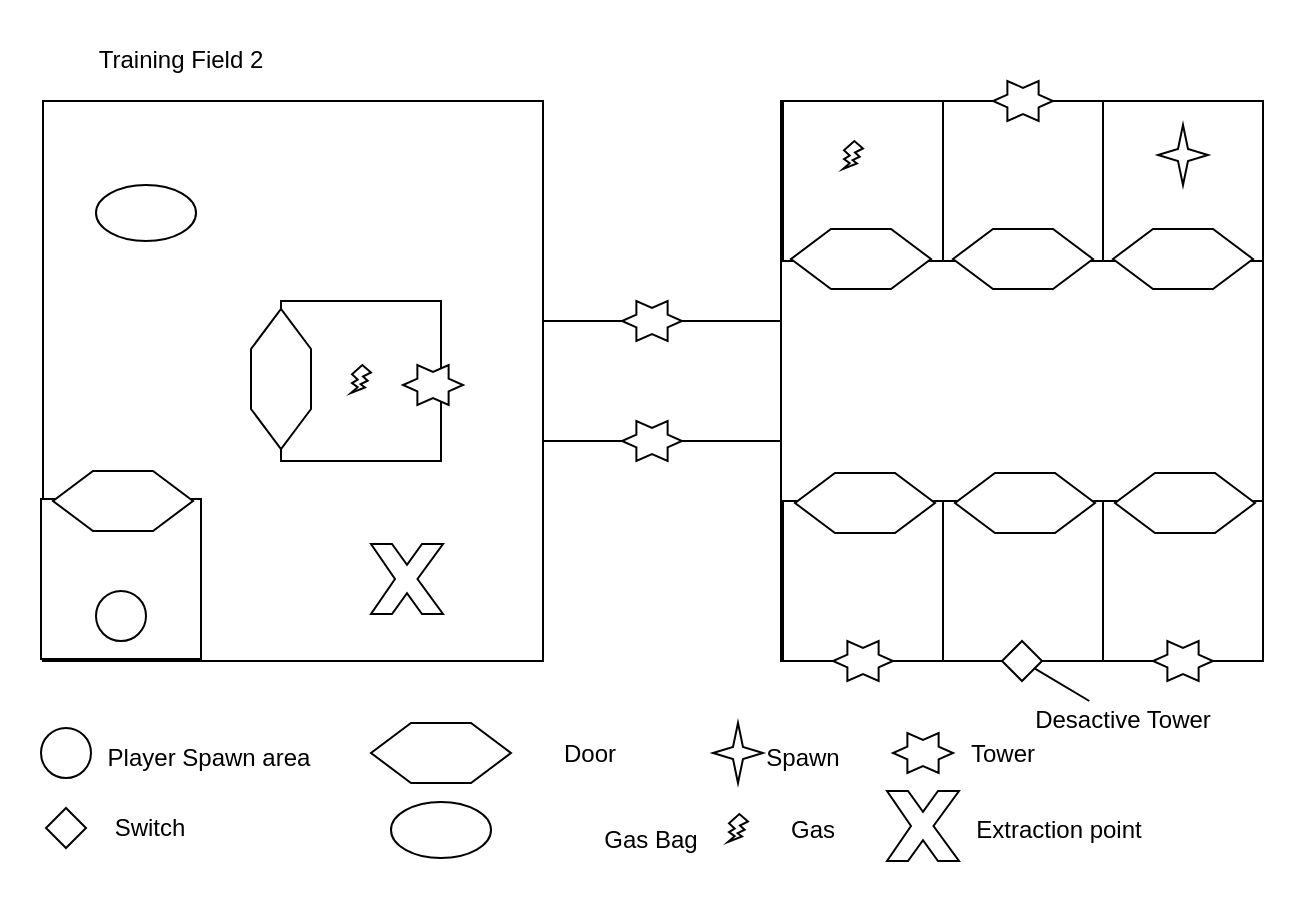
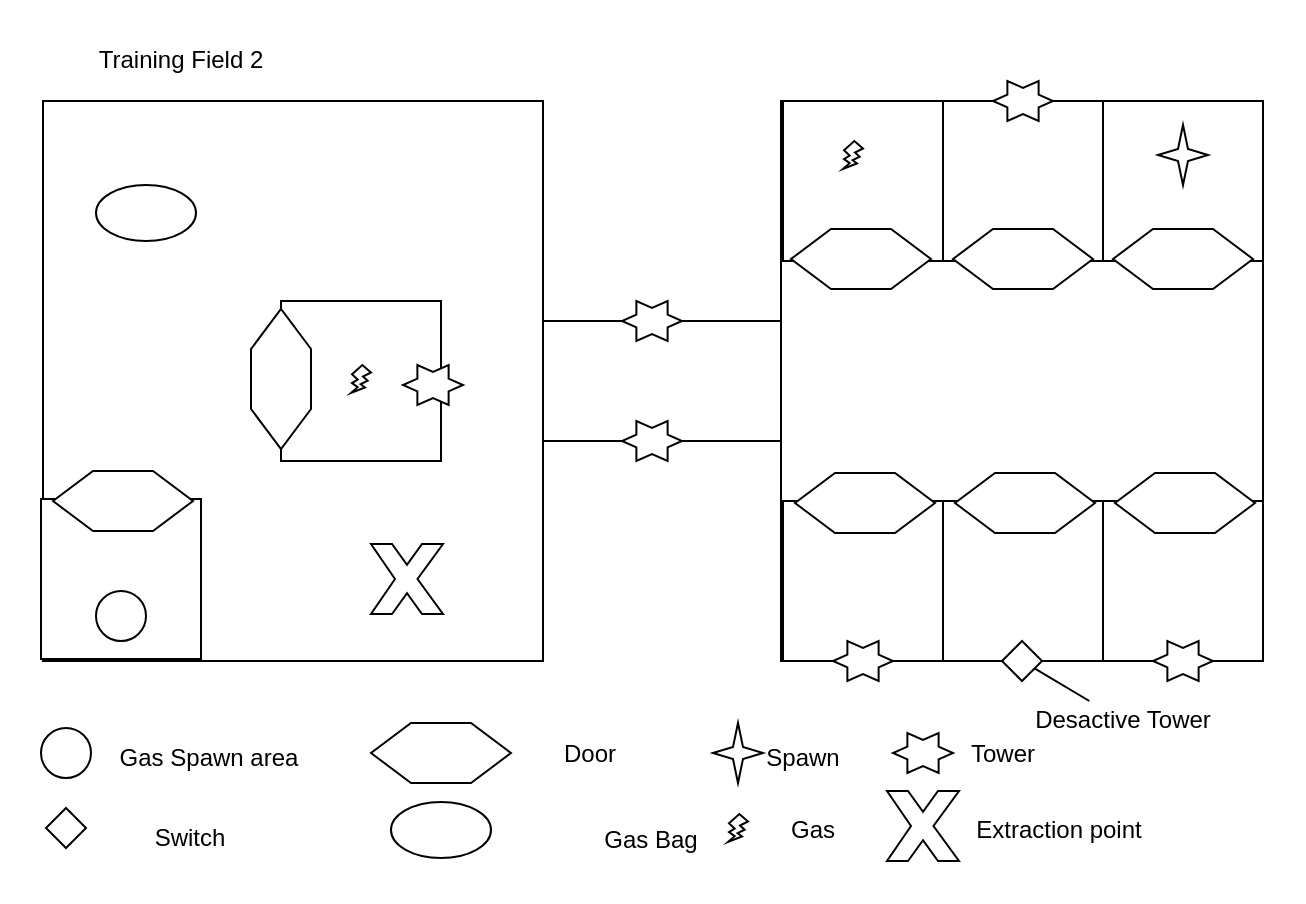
(210, 759) -> (210, 759)
(151, 828) -> (191, 838)
